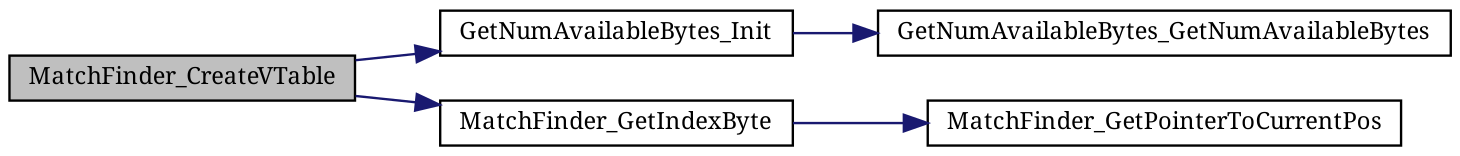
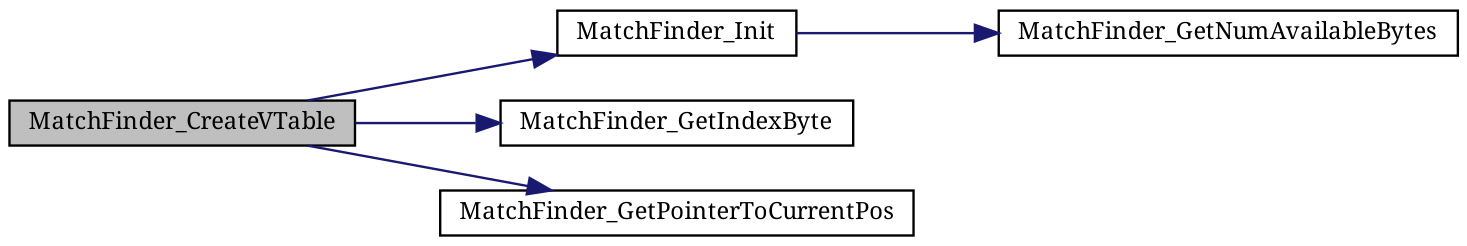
(617, 33) -> (677, 33)
(1164, 33) -> (1228, 33)
(848, 123) -> (418, 166)
